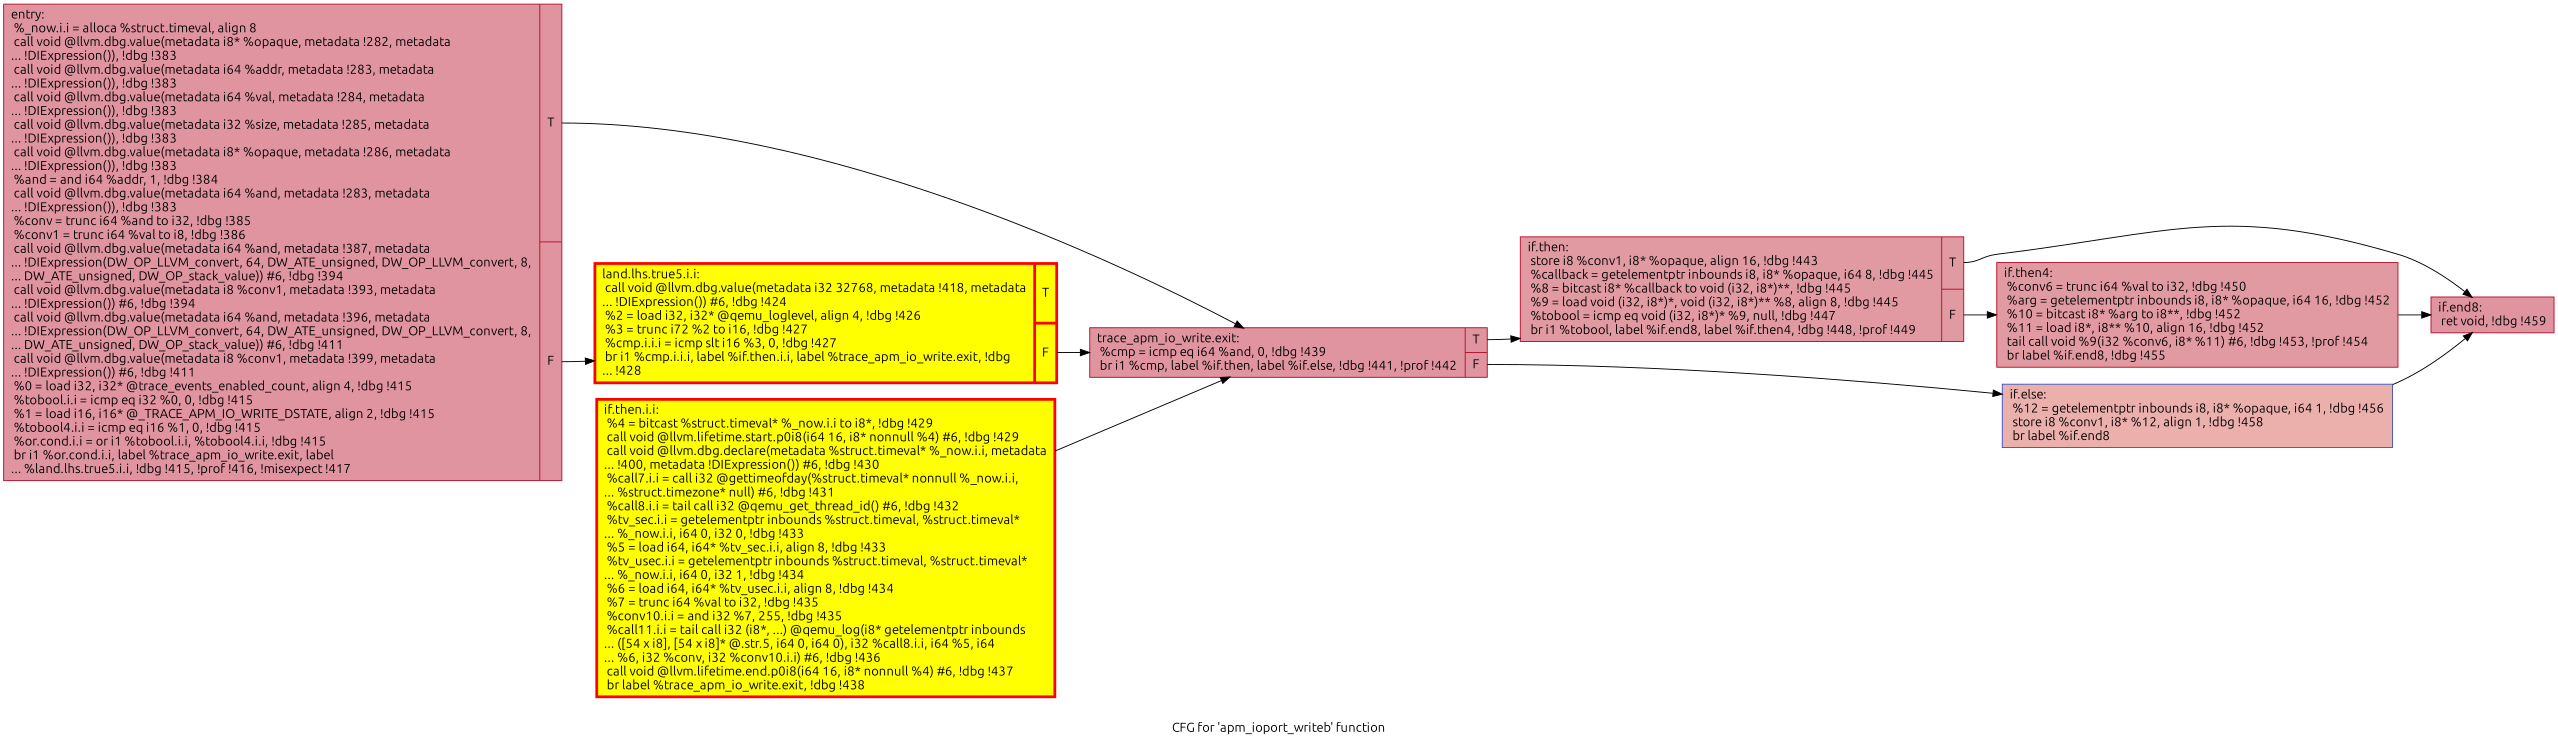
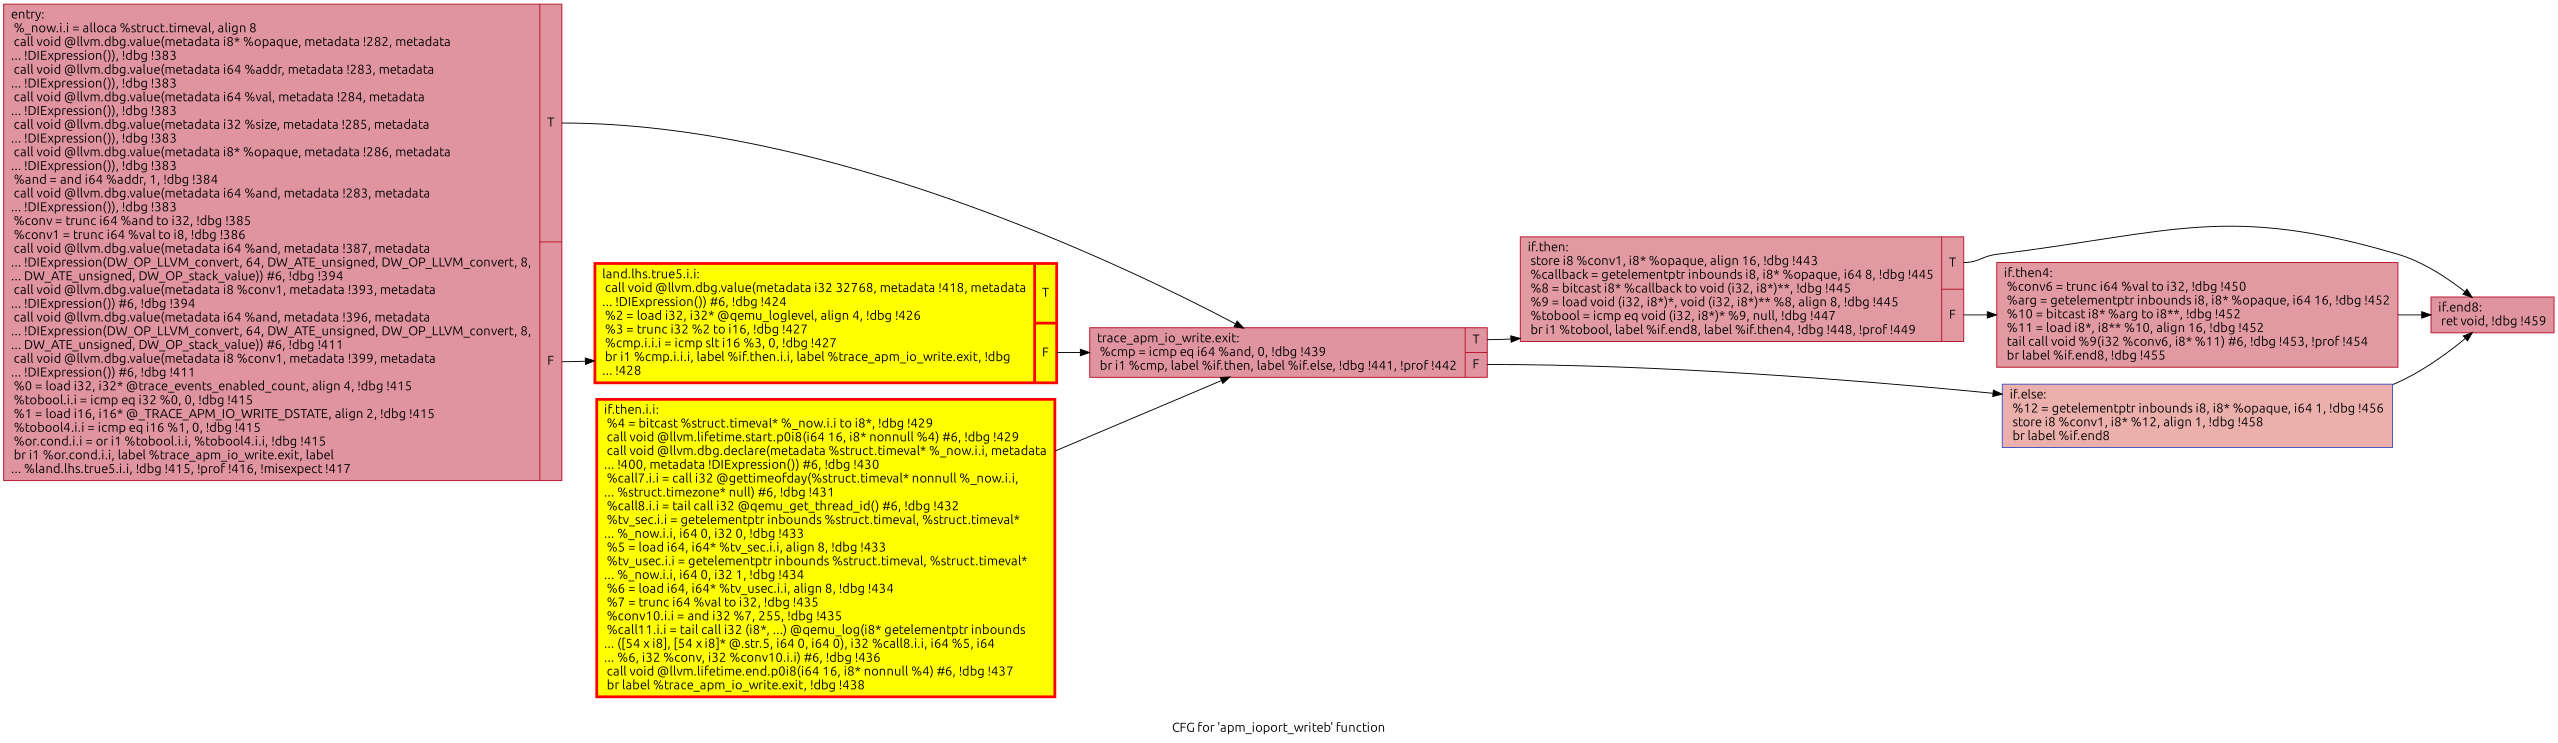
(706, 330) -> (706, 330)
